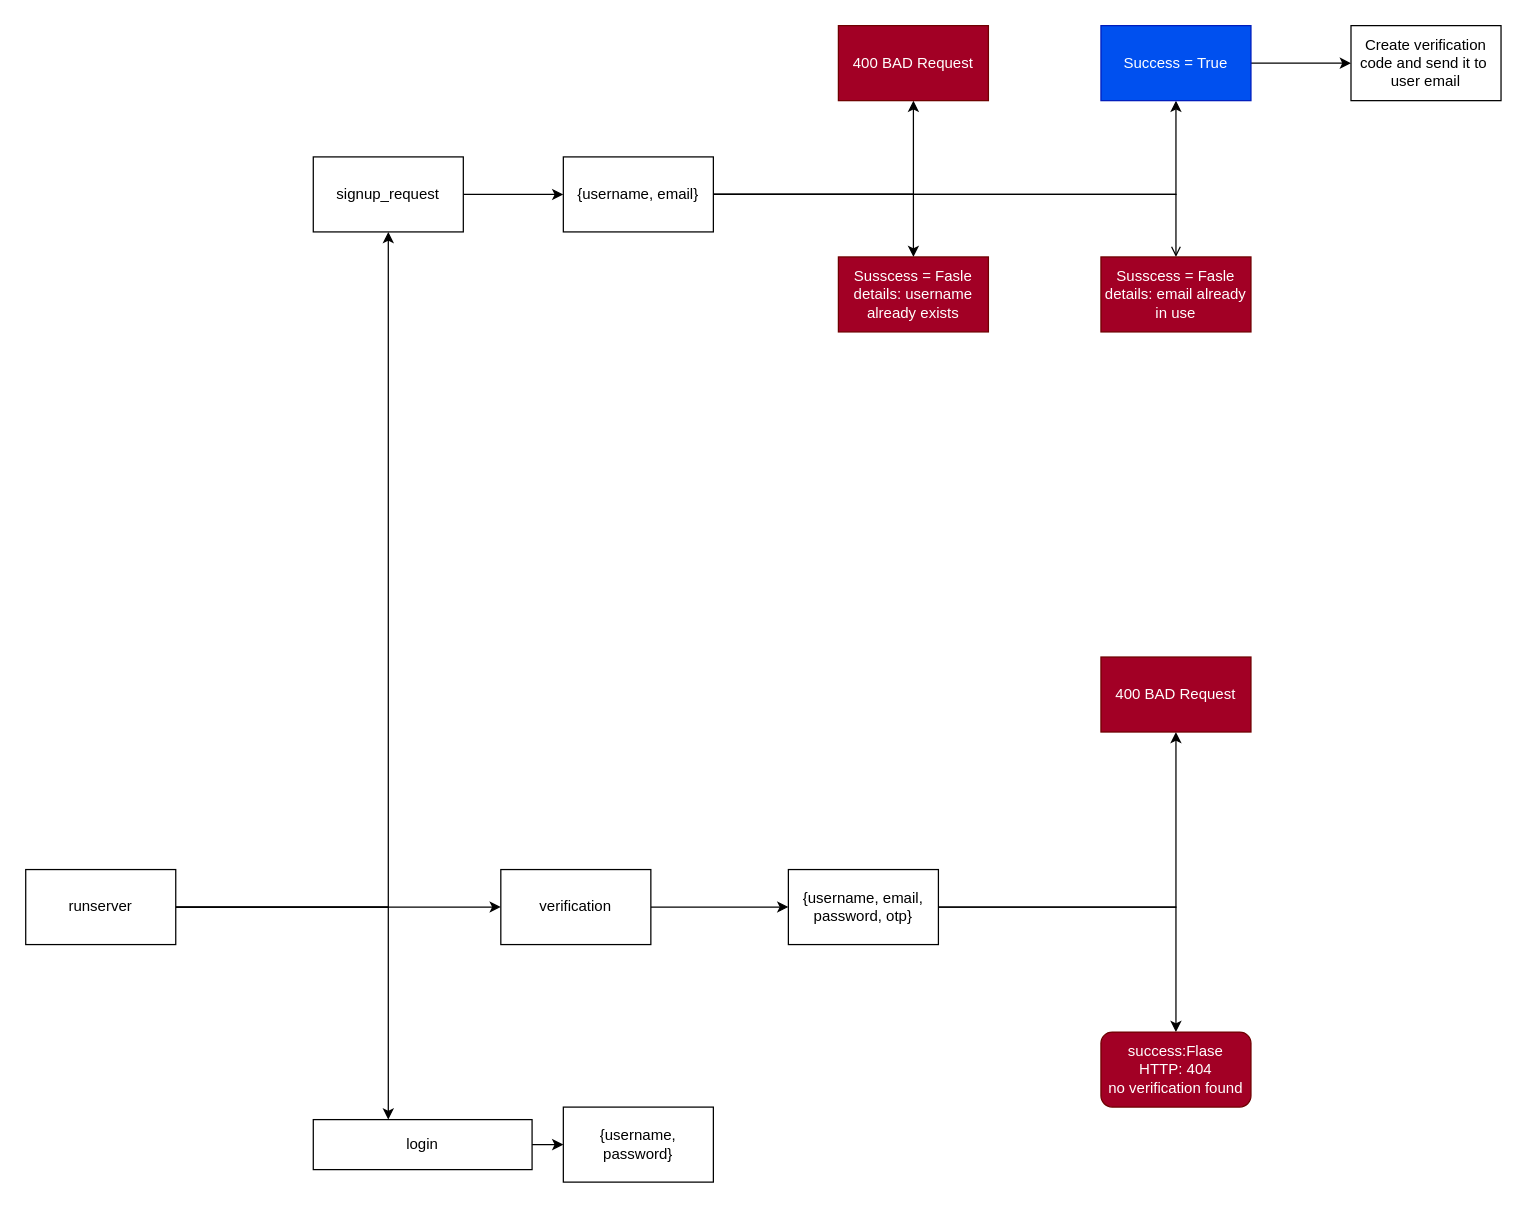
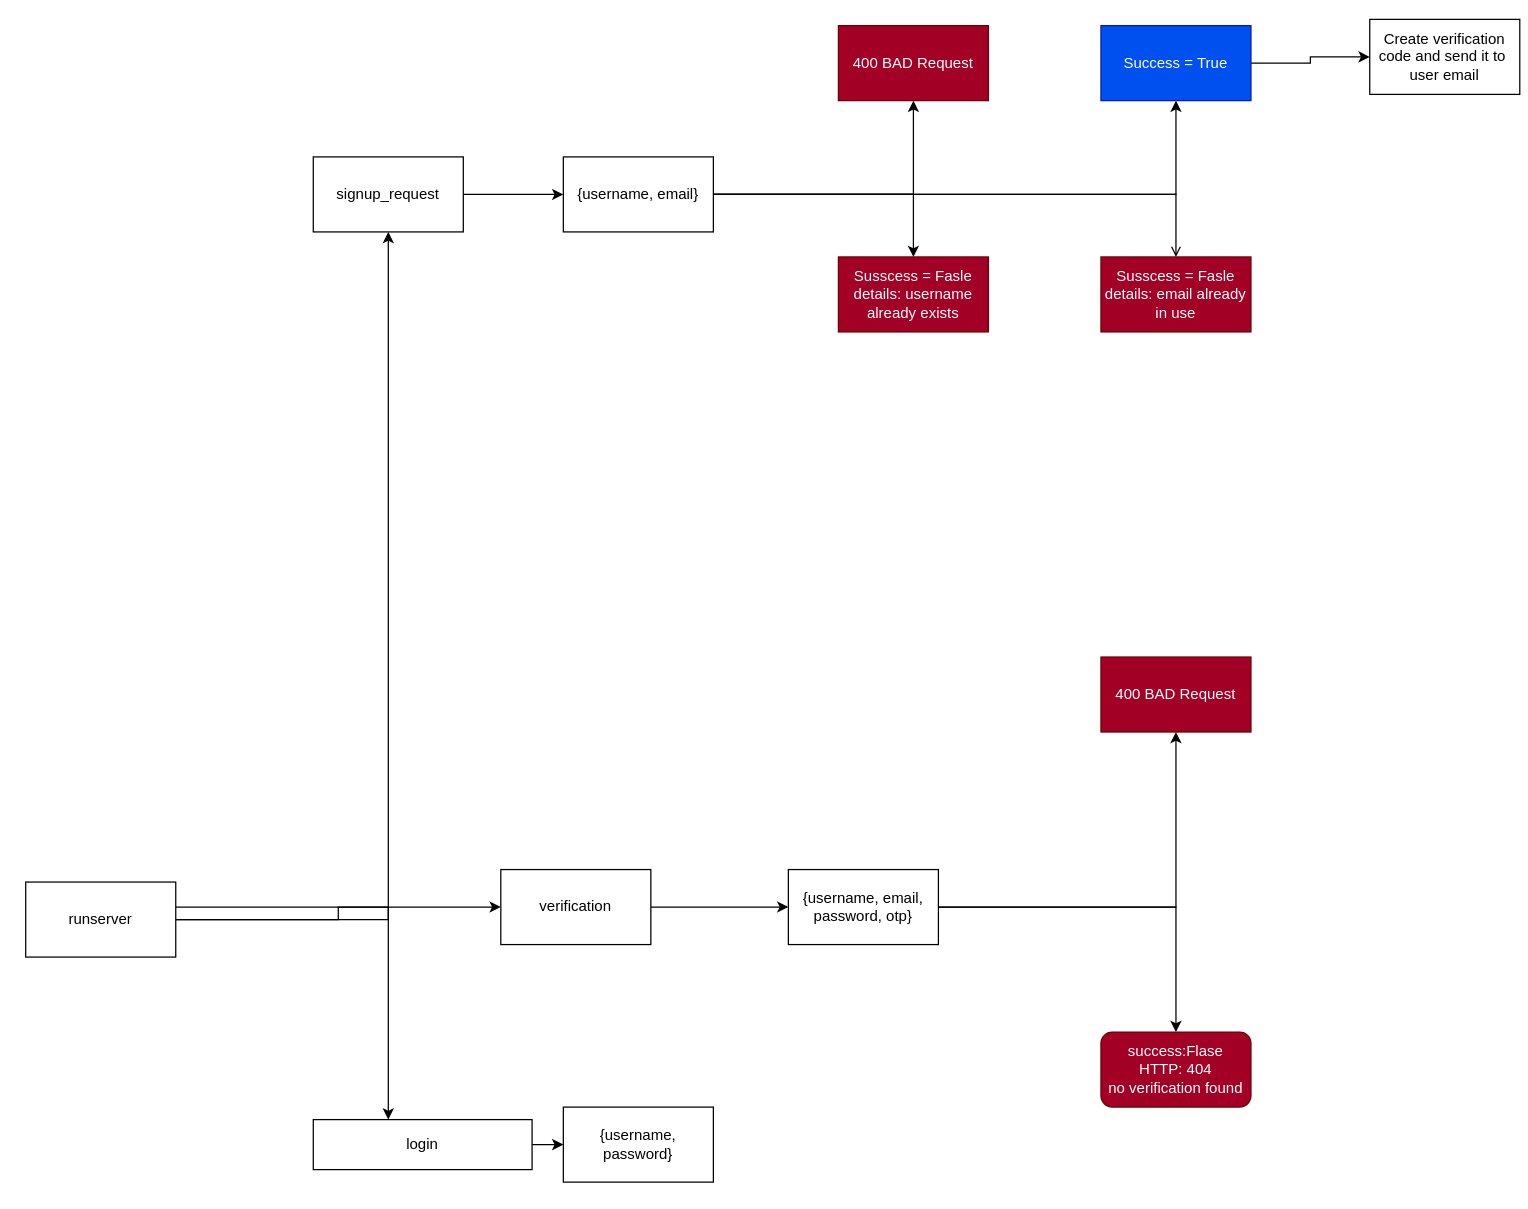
(1426, 63) -> (1444, 57)
(101, 907) -> (101, 919)
